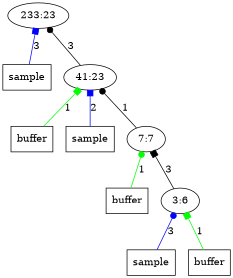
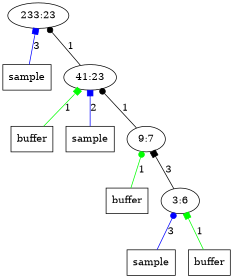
(71, 46) -> (71, 46)
(146, 139) -> (146, 139)
